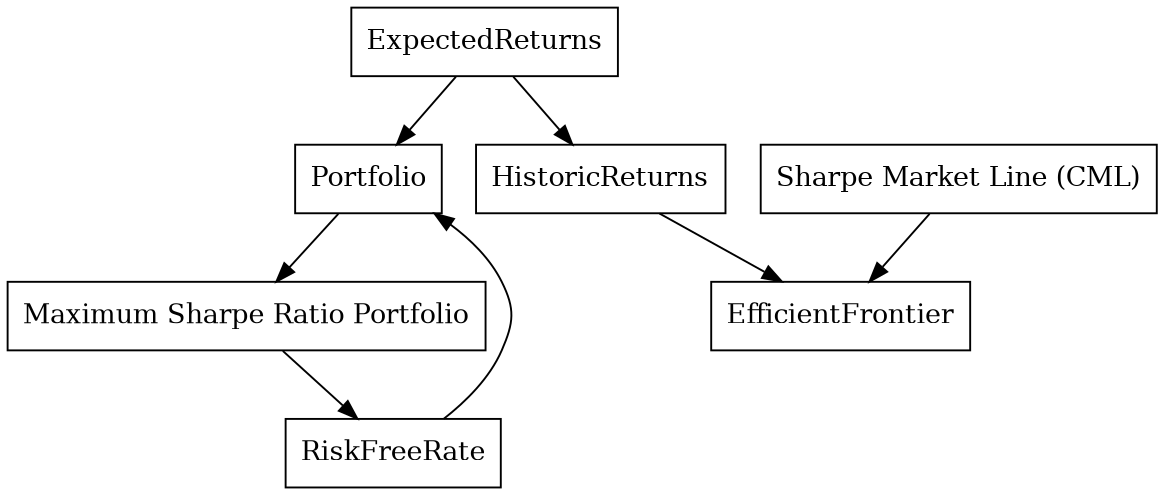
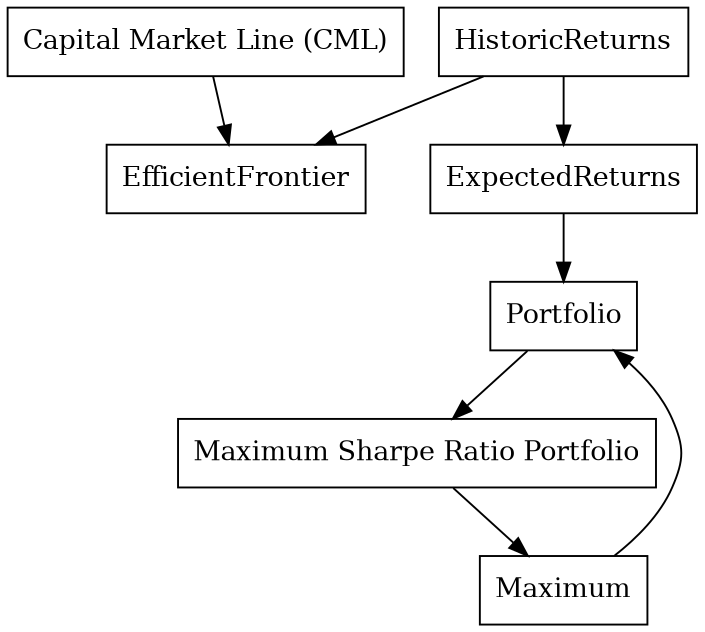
(536, 103) -> (564, 101)
(959, 179) -> (206, 42)
(393, 453) -> (564, 590)
